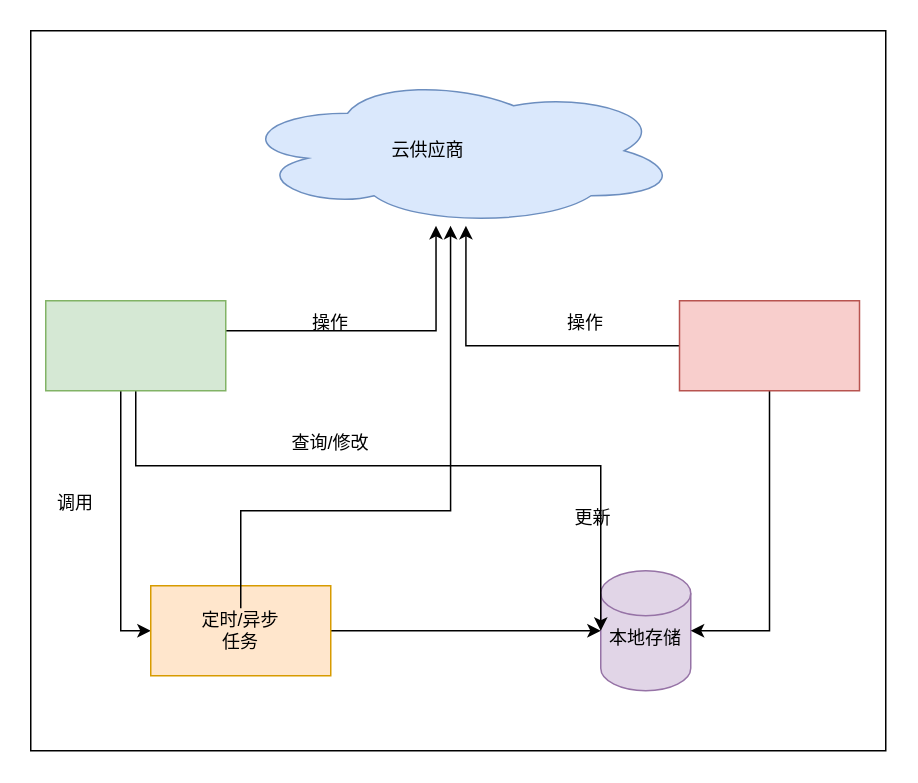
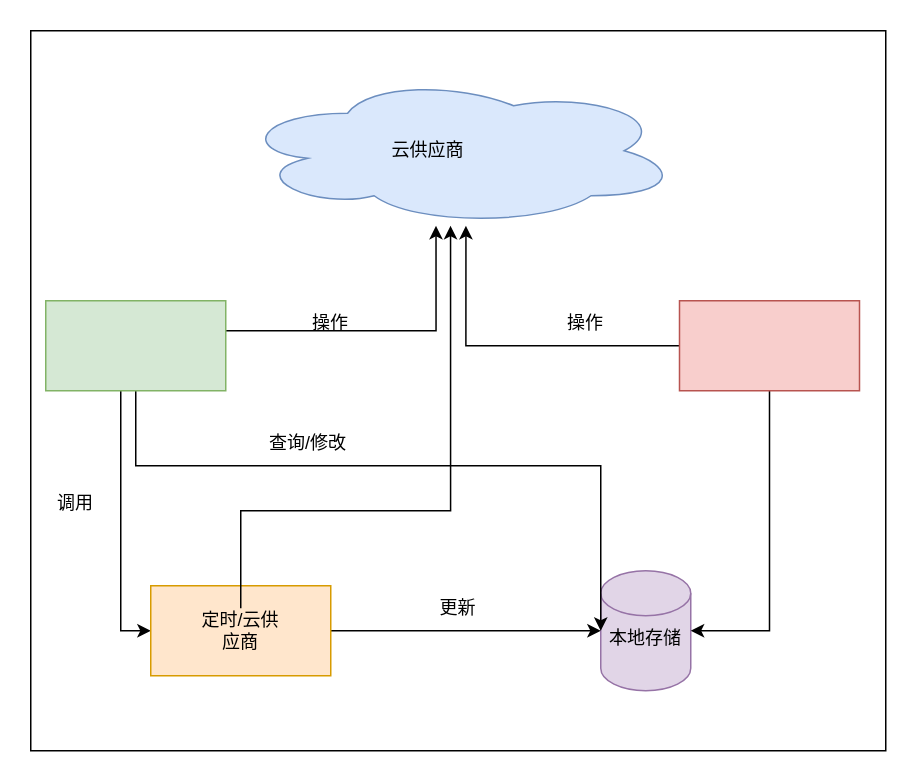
(331, 443) -> (308, 443)
(593, 518) -> (458, 608)
(241, 631) -> (241, 631)
